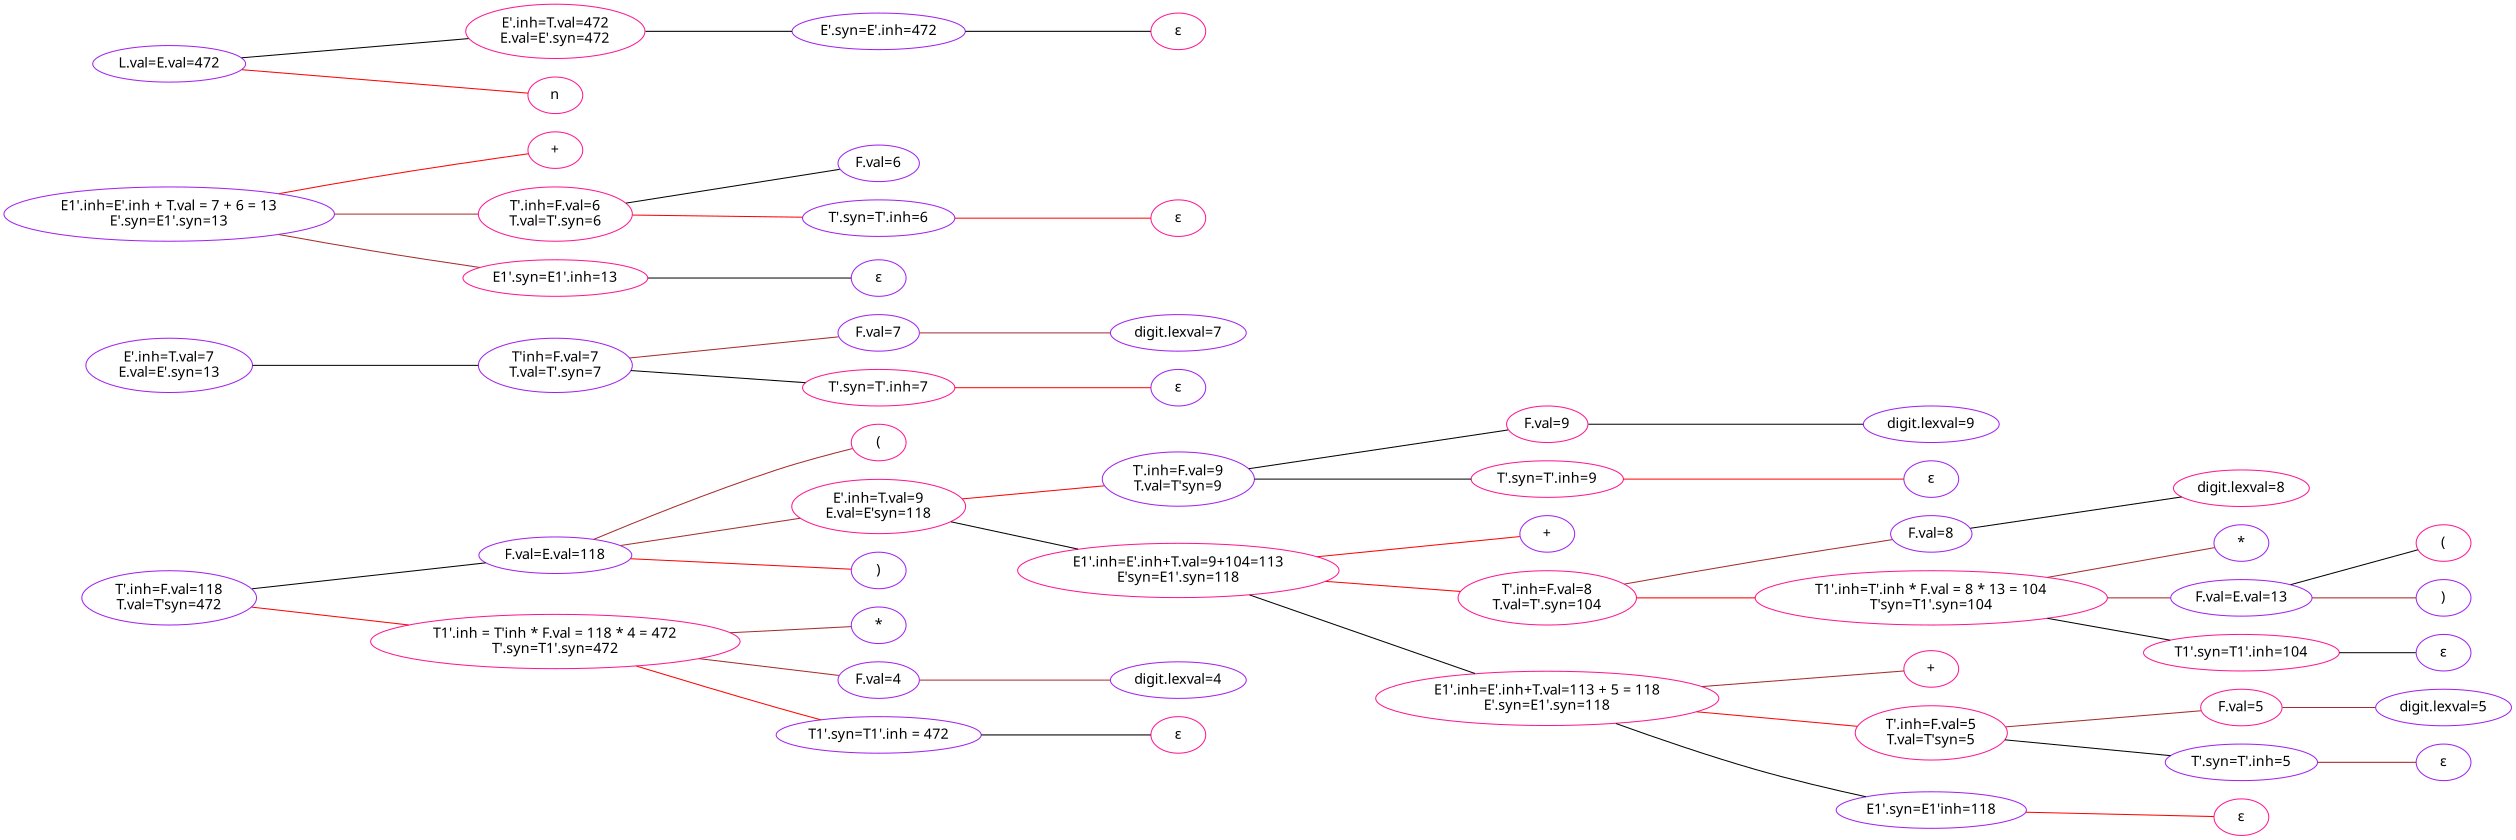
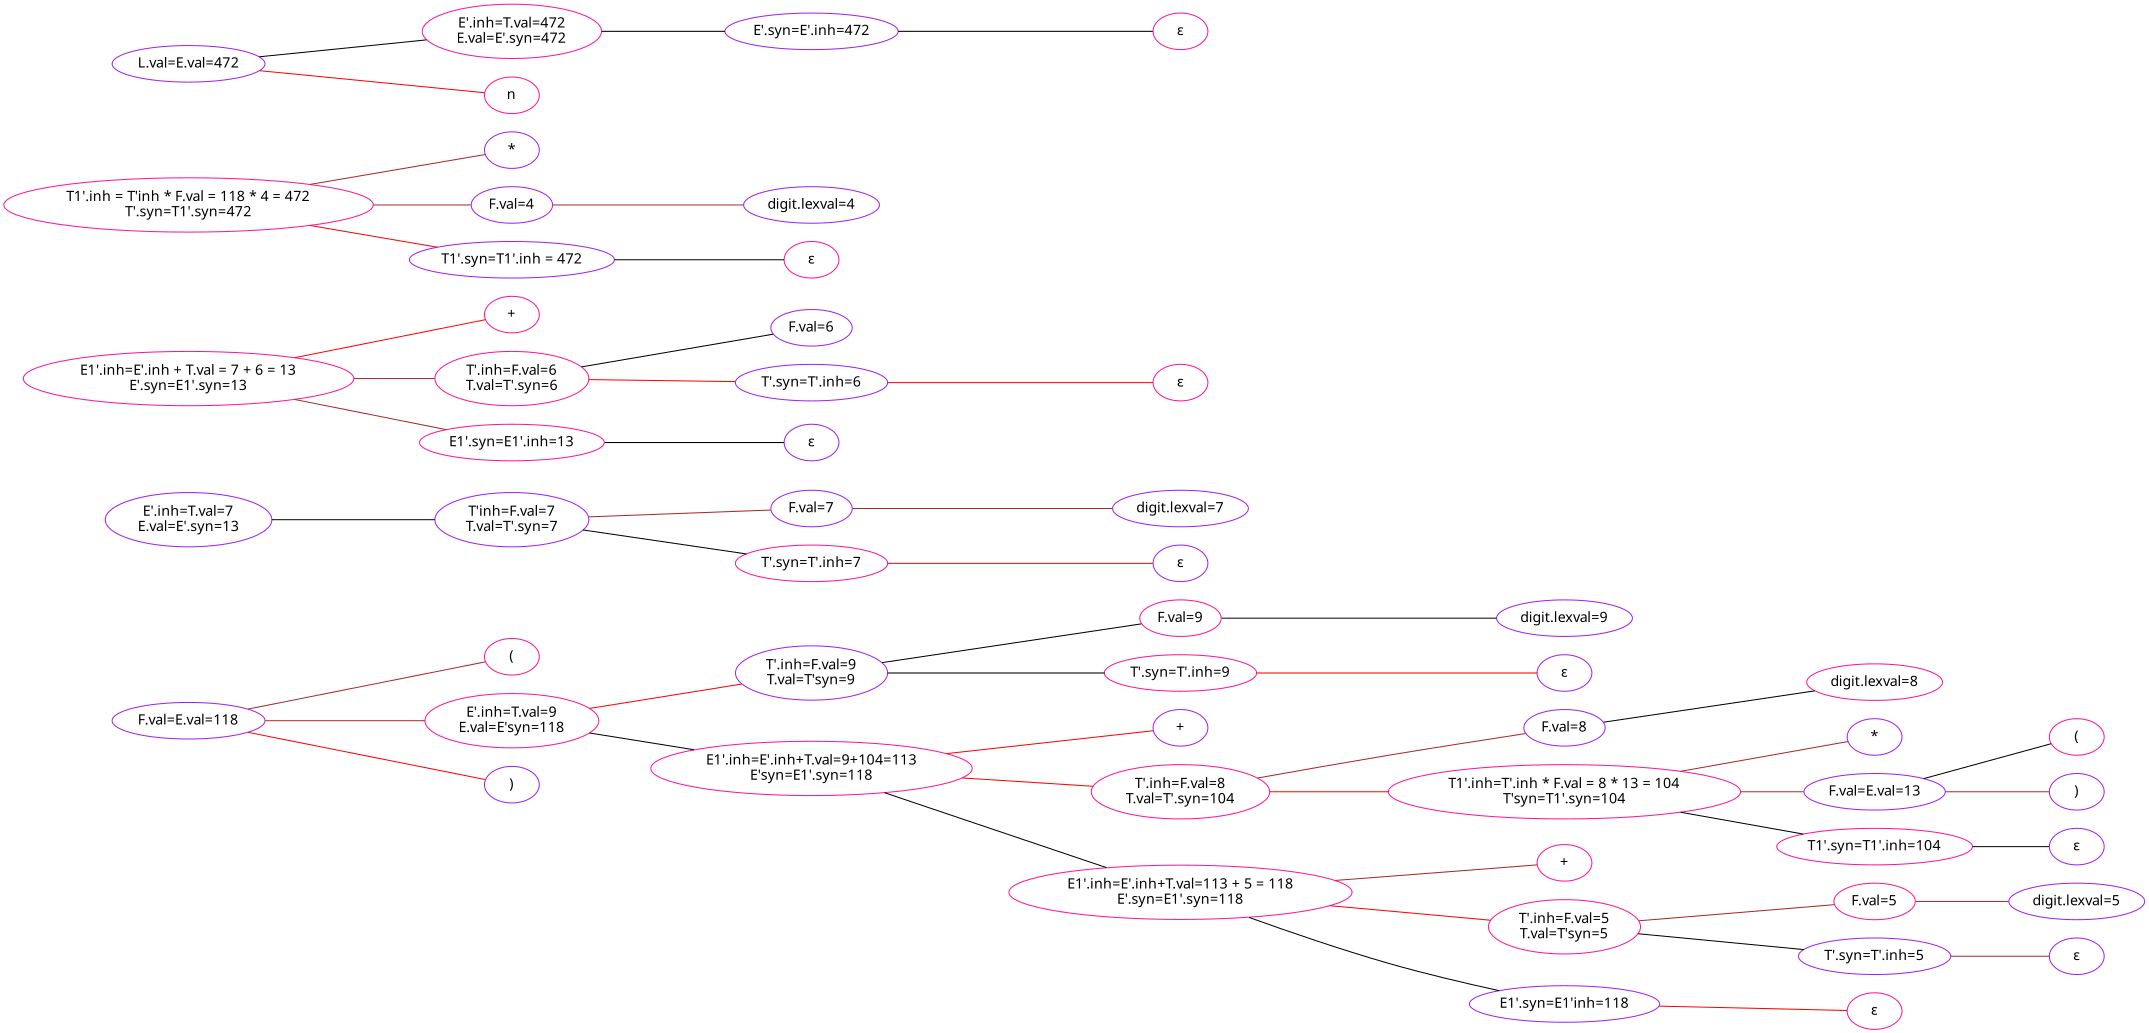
(169, 214) -> (189, 379)
(169, 598) -> none
